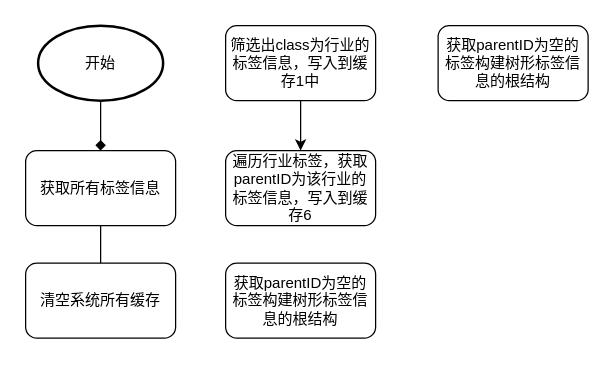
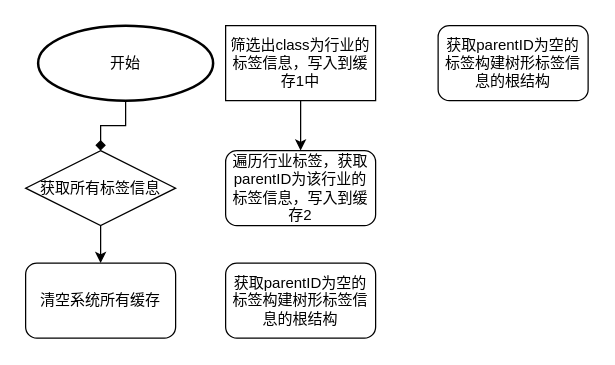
(101, 63) -> (126, 63)
(301, 63) -> (301, 63)
(101, 188) -> (101, 188)
(301, 188) -> (301, 188)
(101, 256) -> (101, 253)
